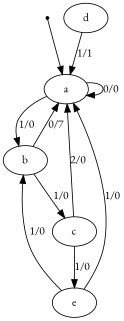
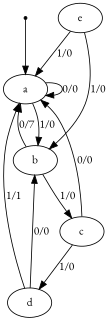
(78, 160) -> (85, 160)
none -> (32, 236)
(74, 263) -> (58, 264)
